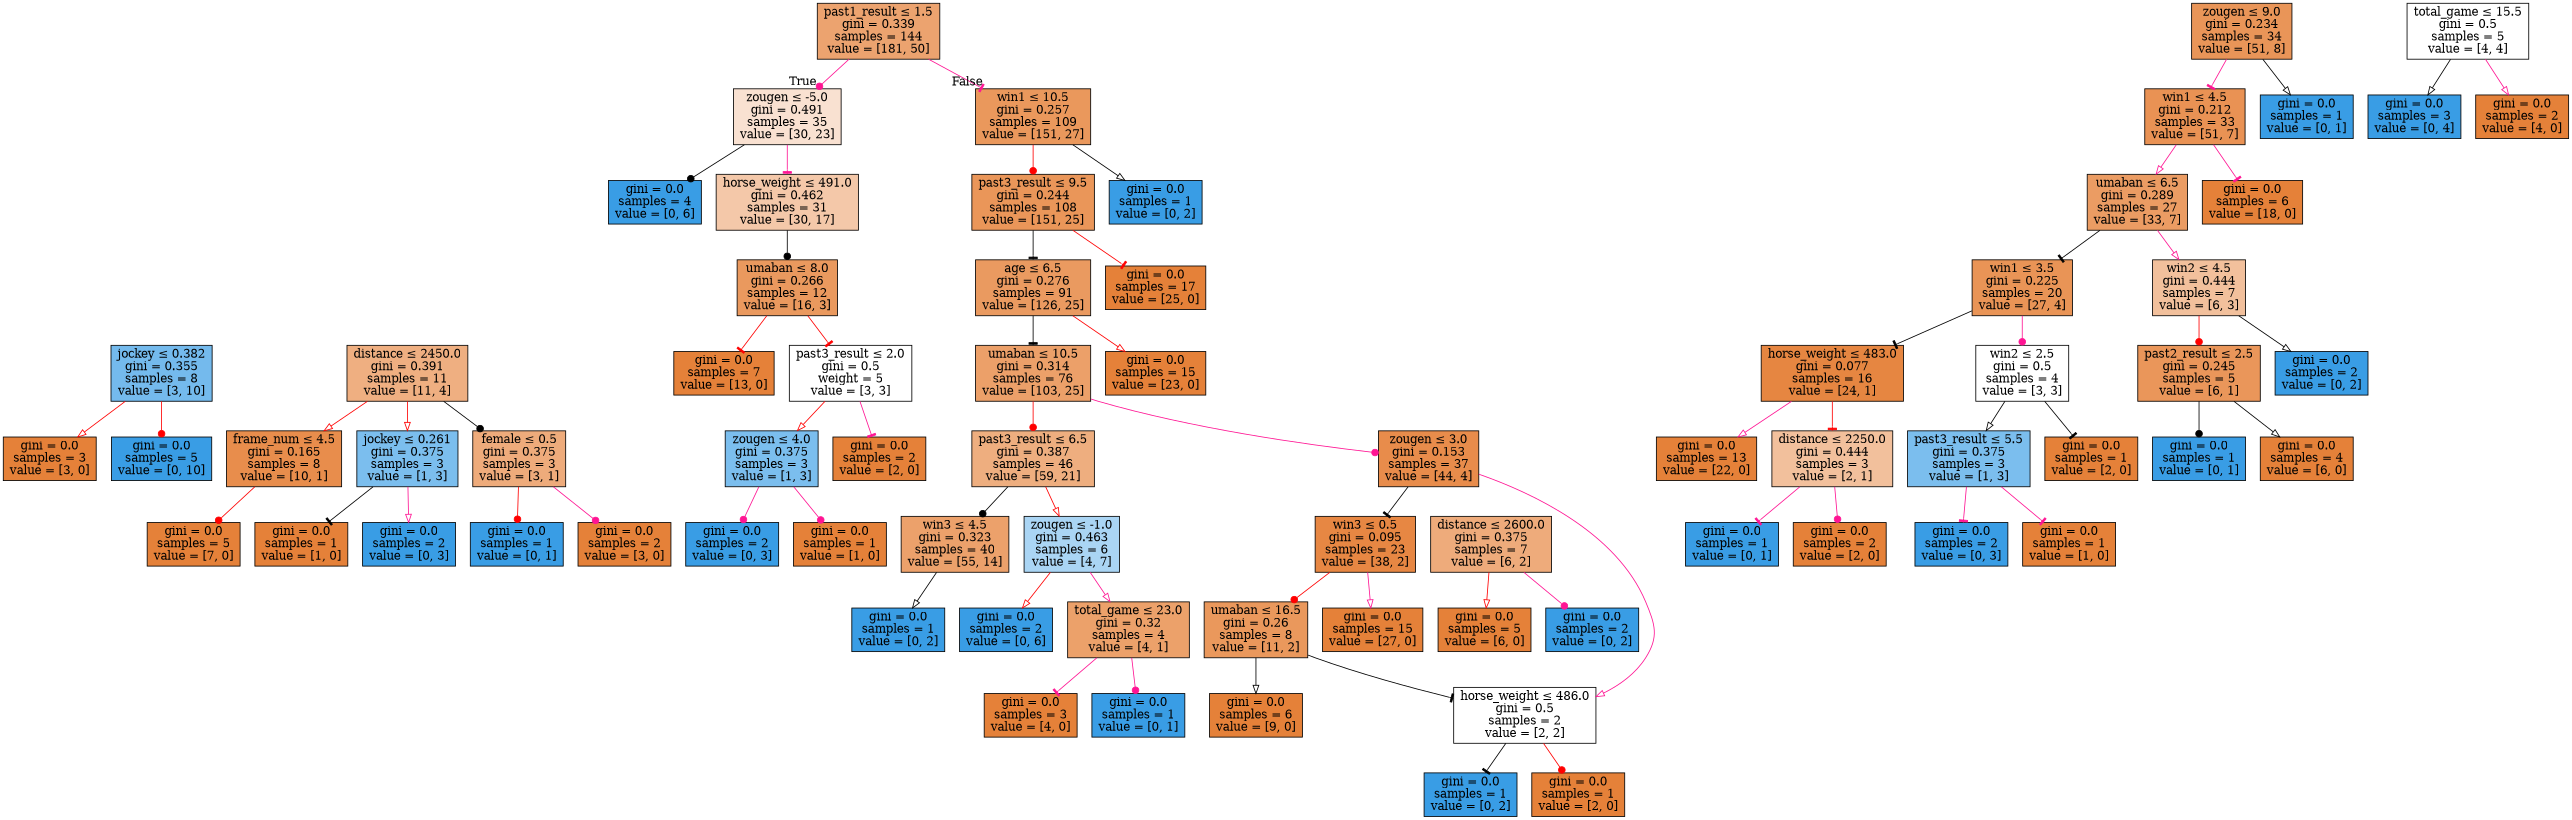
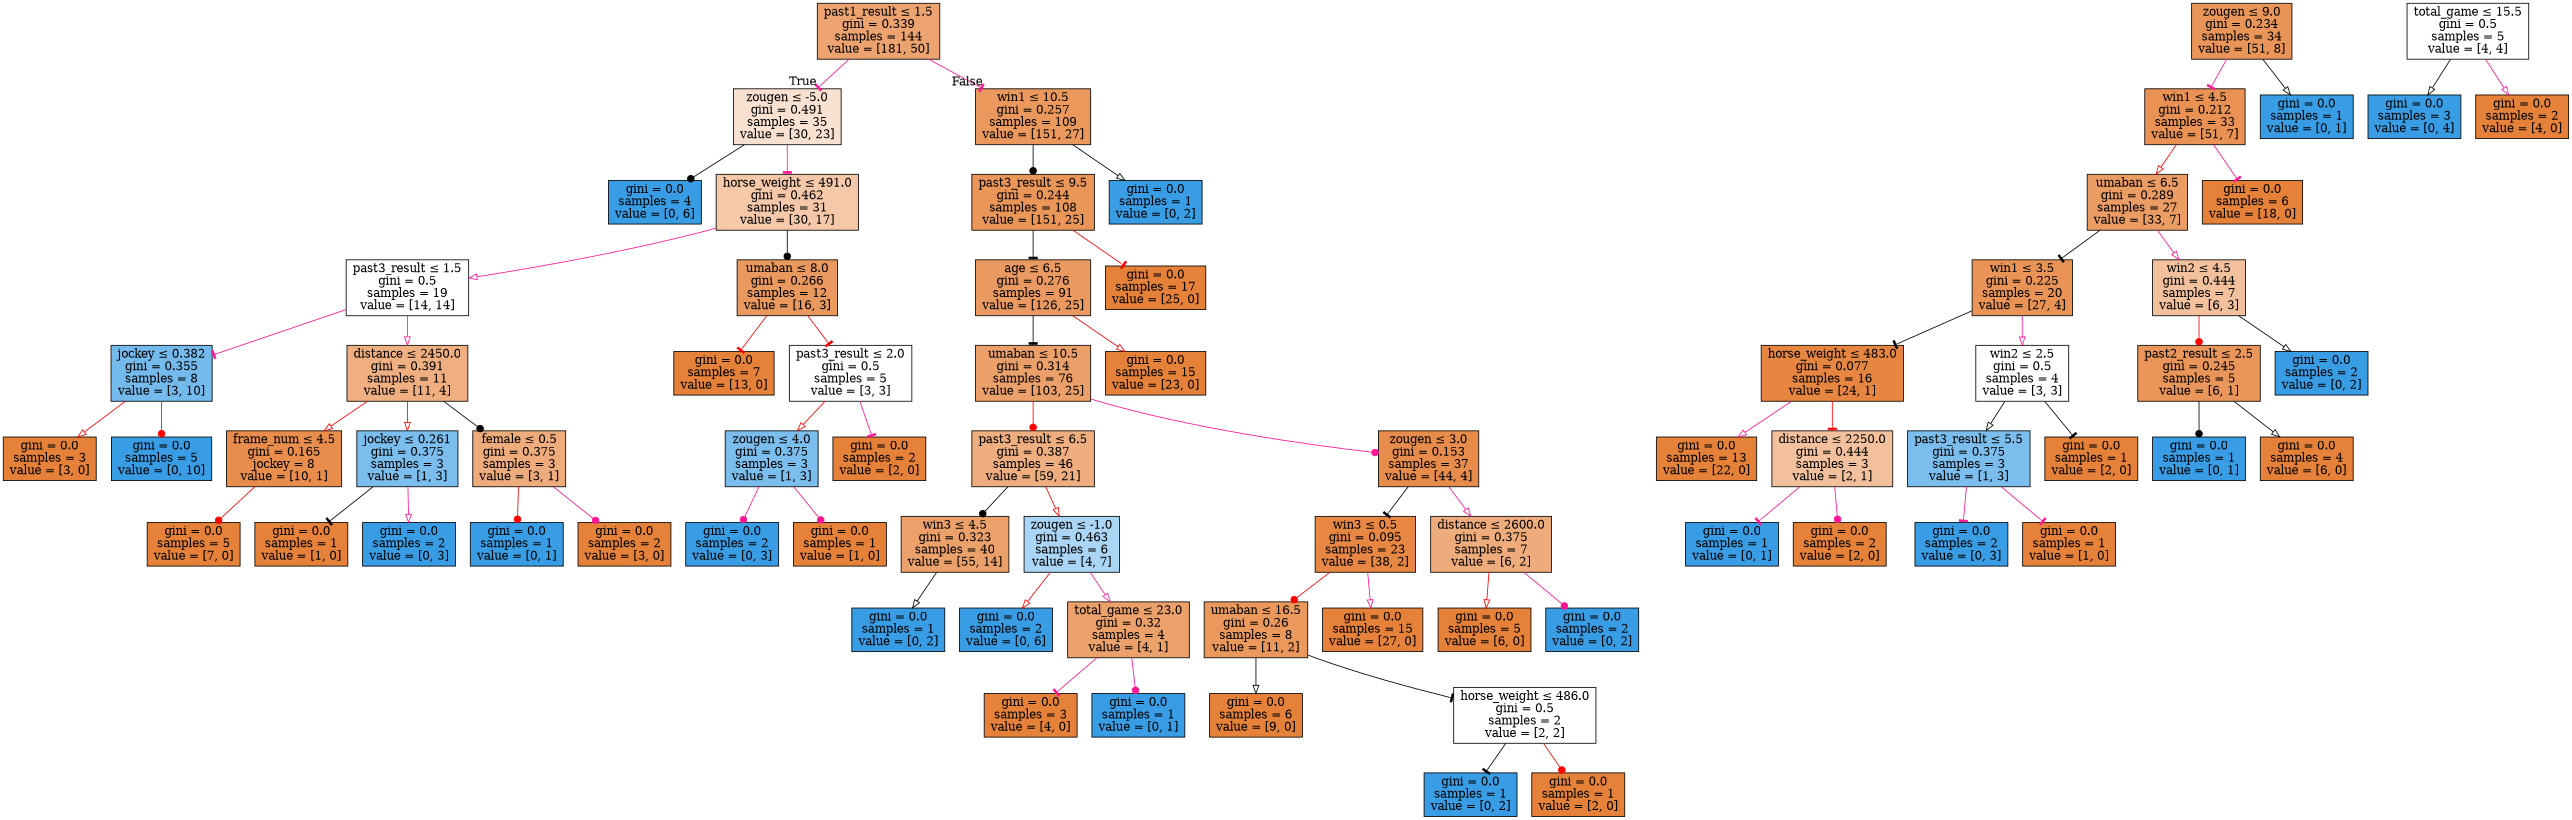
(835, 72) -> (835, 72)
(1033, 156) -> (1033, 156)
(2169, 156) -> (2169, 156)
none -> (407, 288)
(2022, 327) -> (2022, 327)
(851, 379) -> (851, 379)
(284, 465) -> (284, 465)
(1618, 560) -> (1457, 498)
